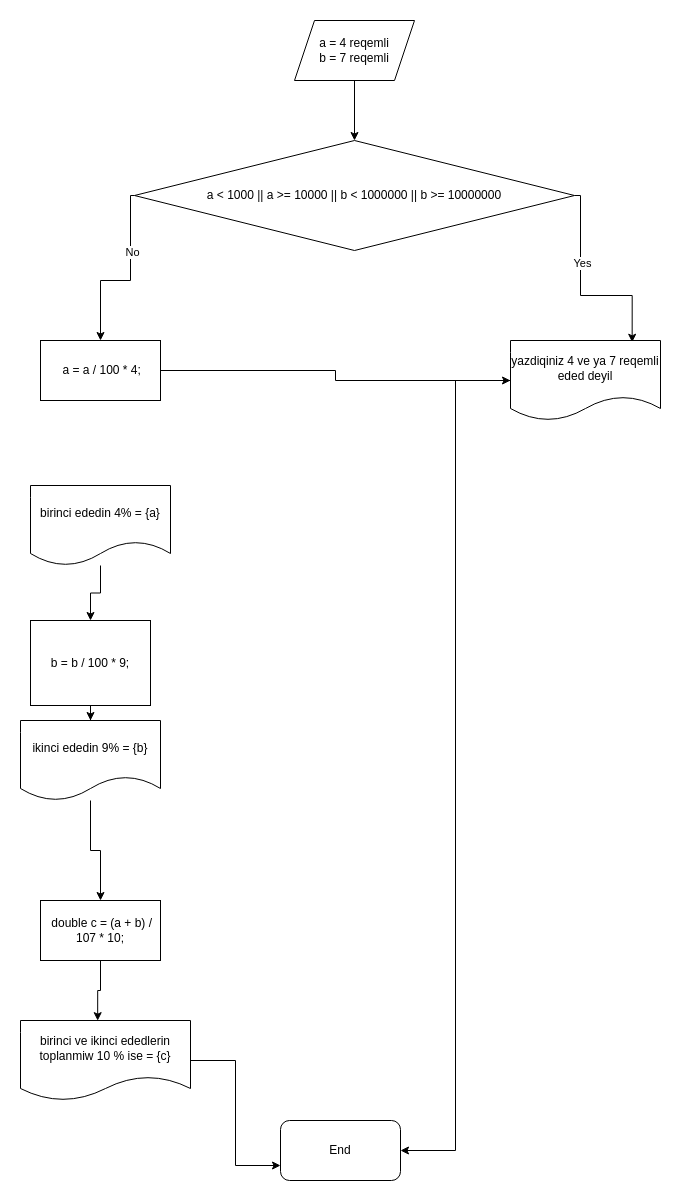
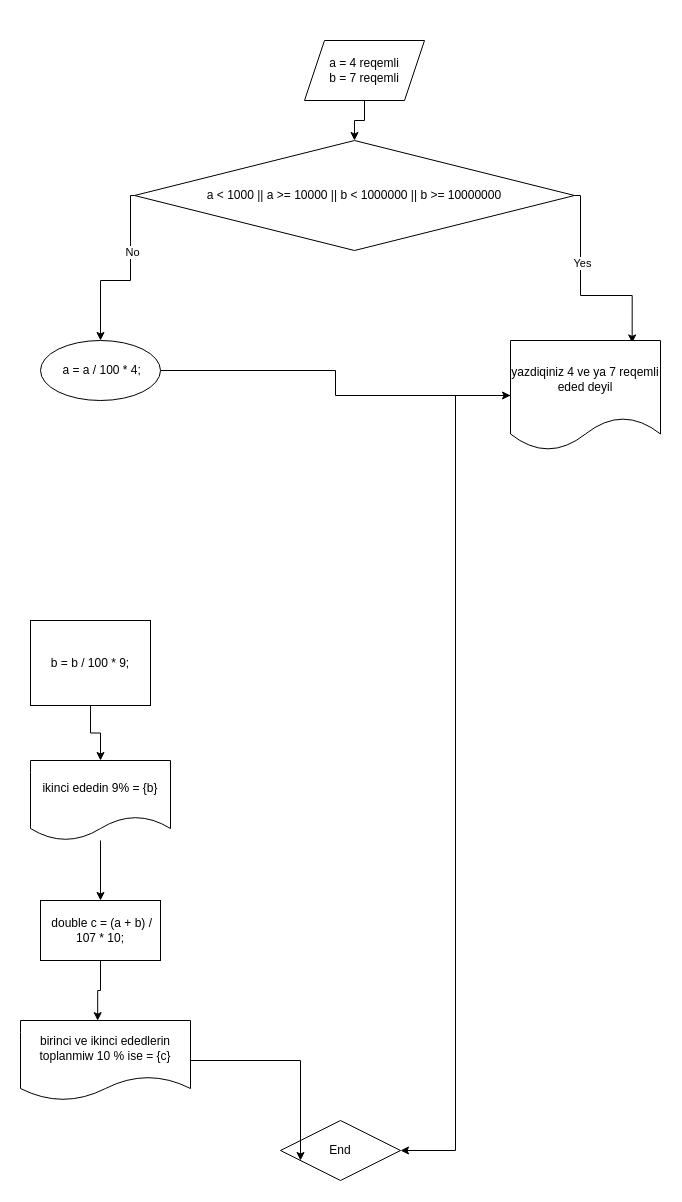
(355, 51) -> (365, 71)
(101, 371) -> (101, 371)
(586, 381) -> (586, 396)
(101, 526) -> none
(99, 593) -> none
(91, 761) -> (101, 801)
(341, 1151) -> (341, 1151)
